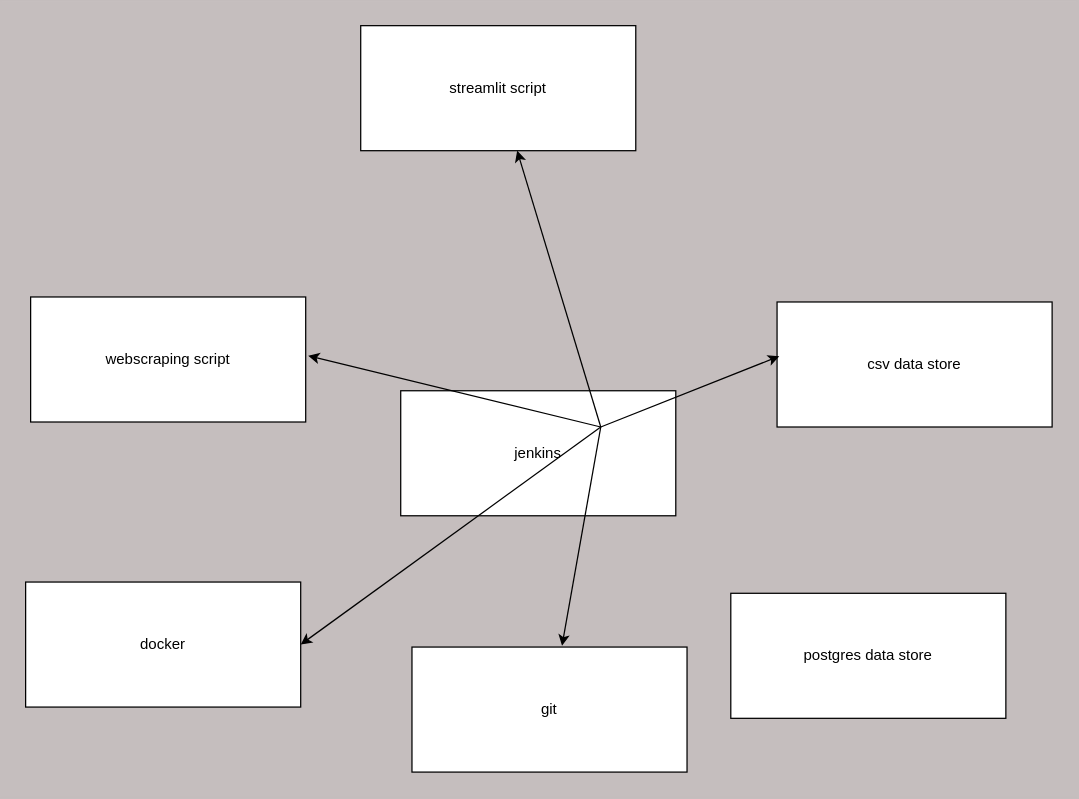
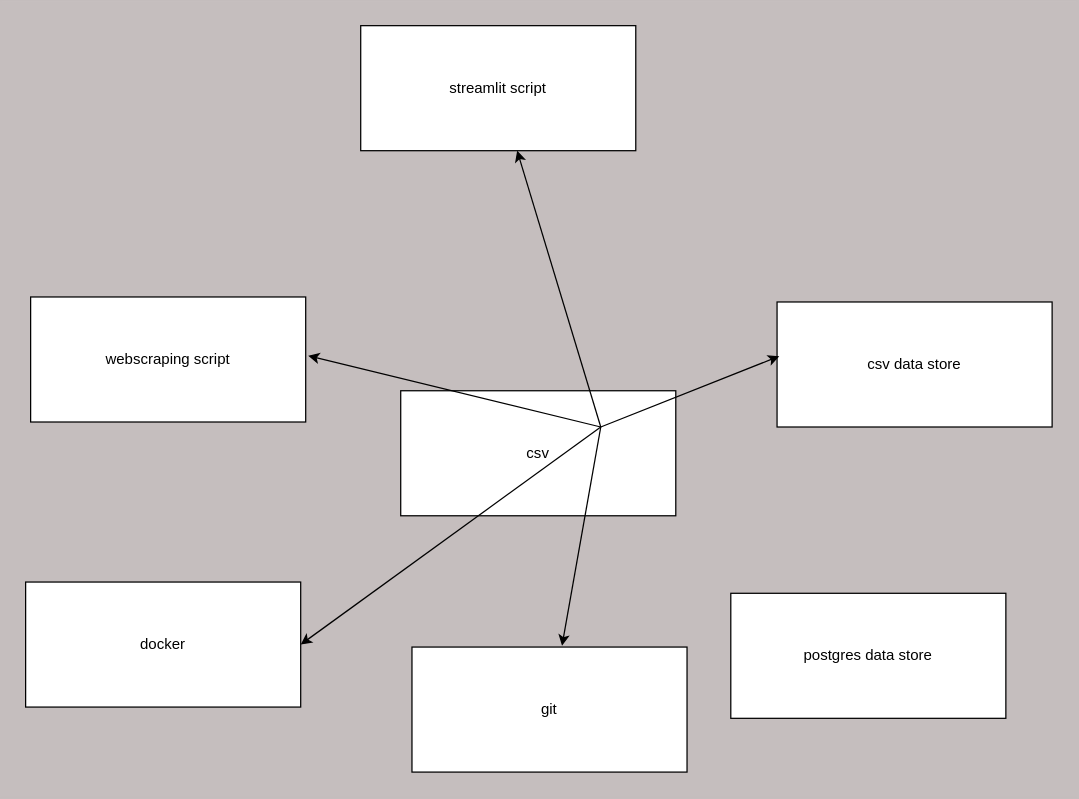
(538, 453) -> (538, 453)
